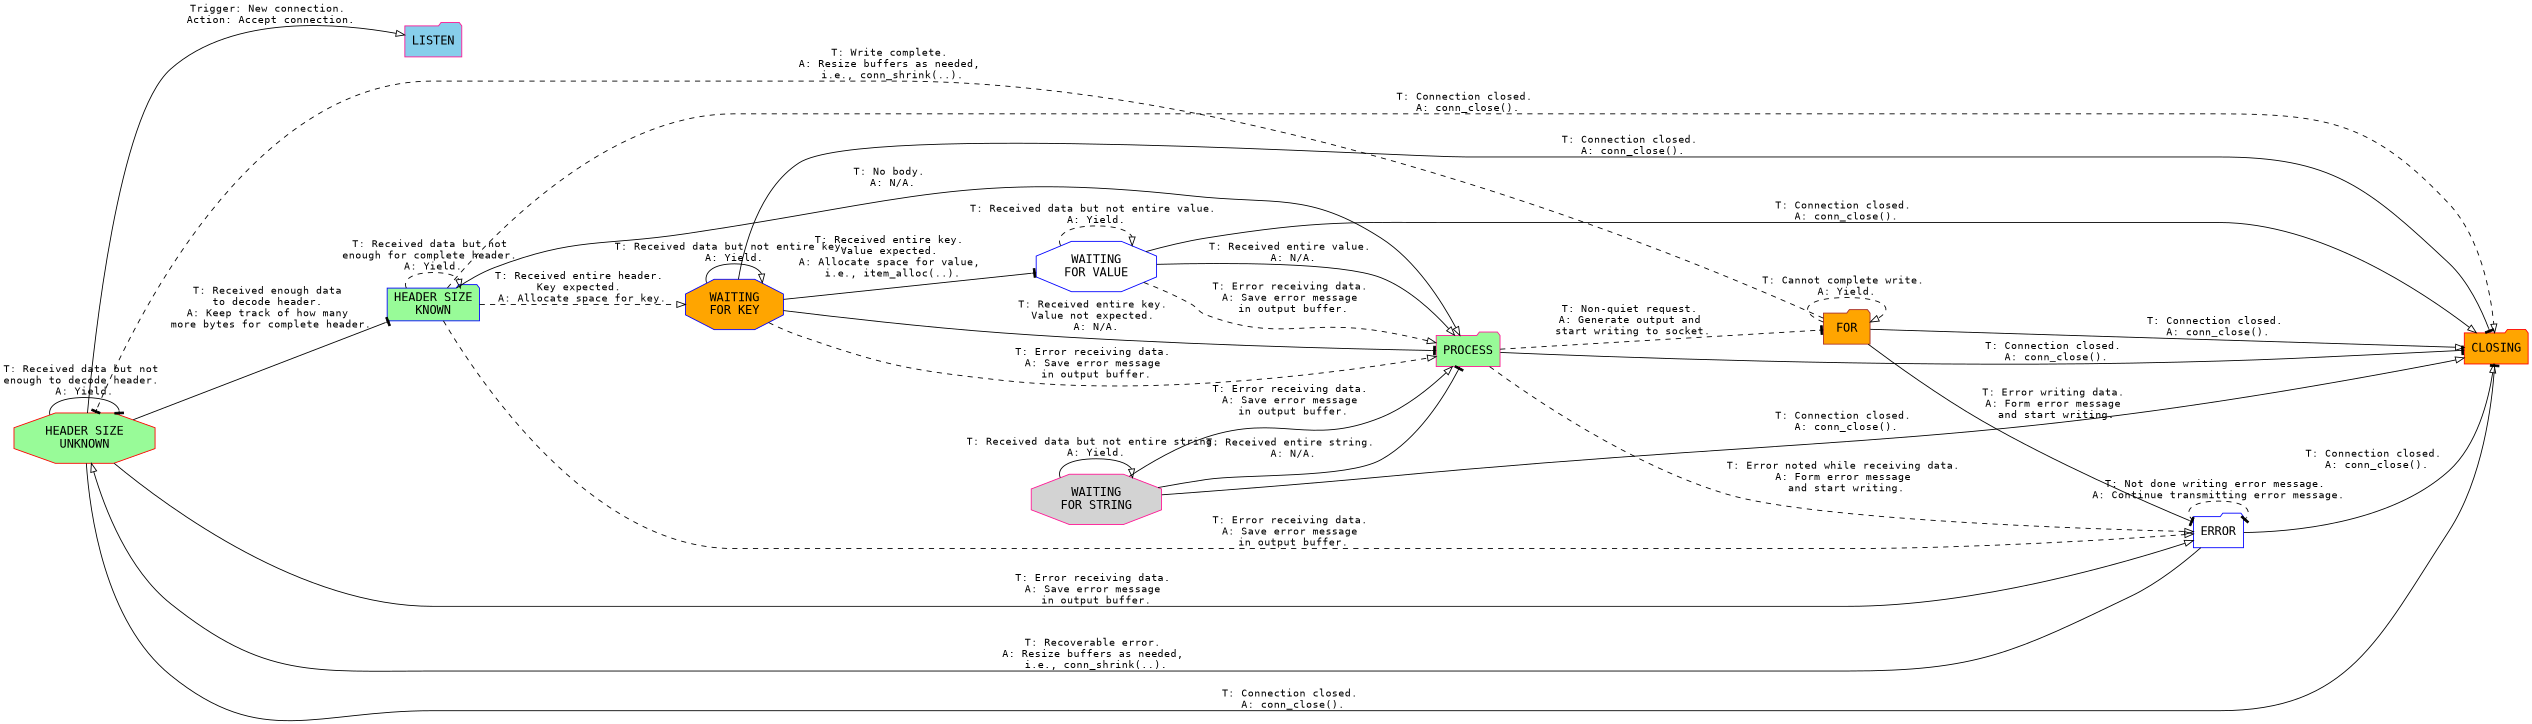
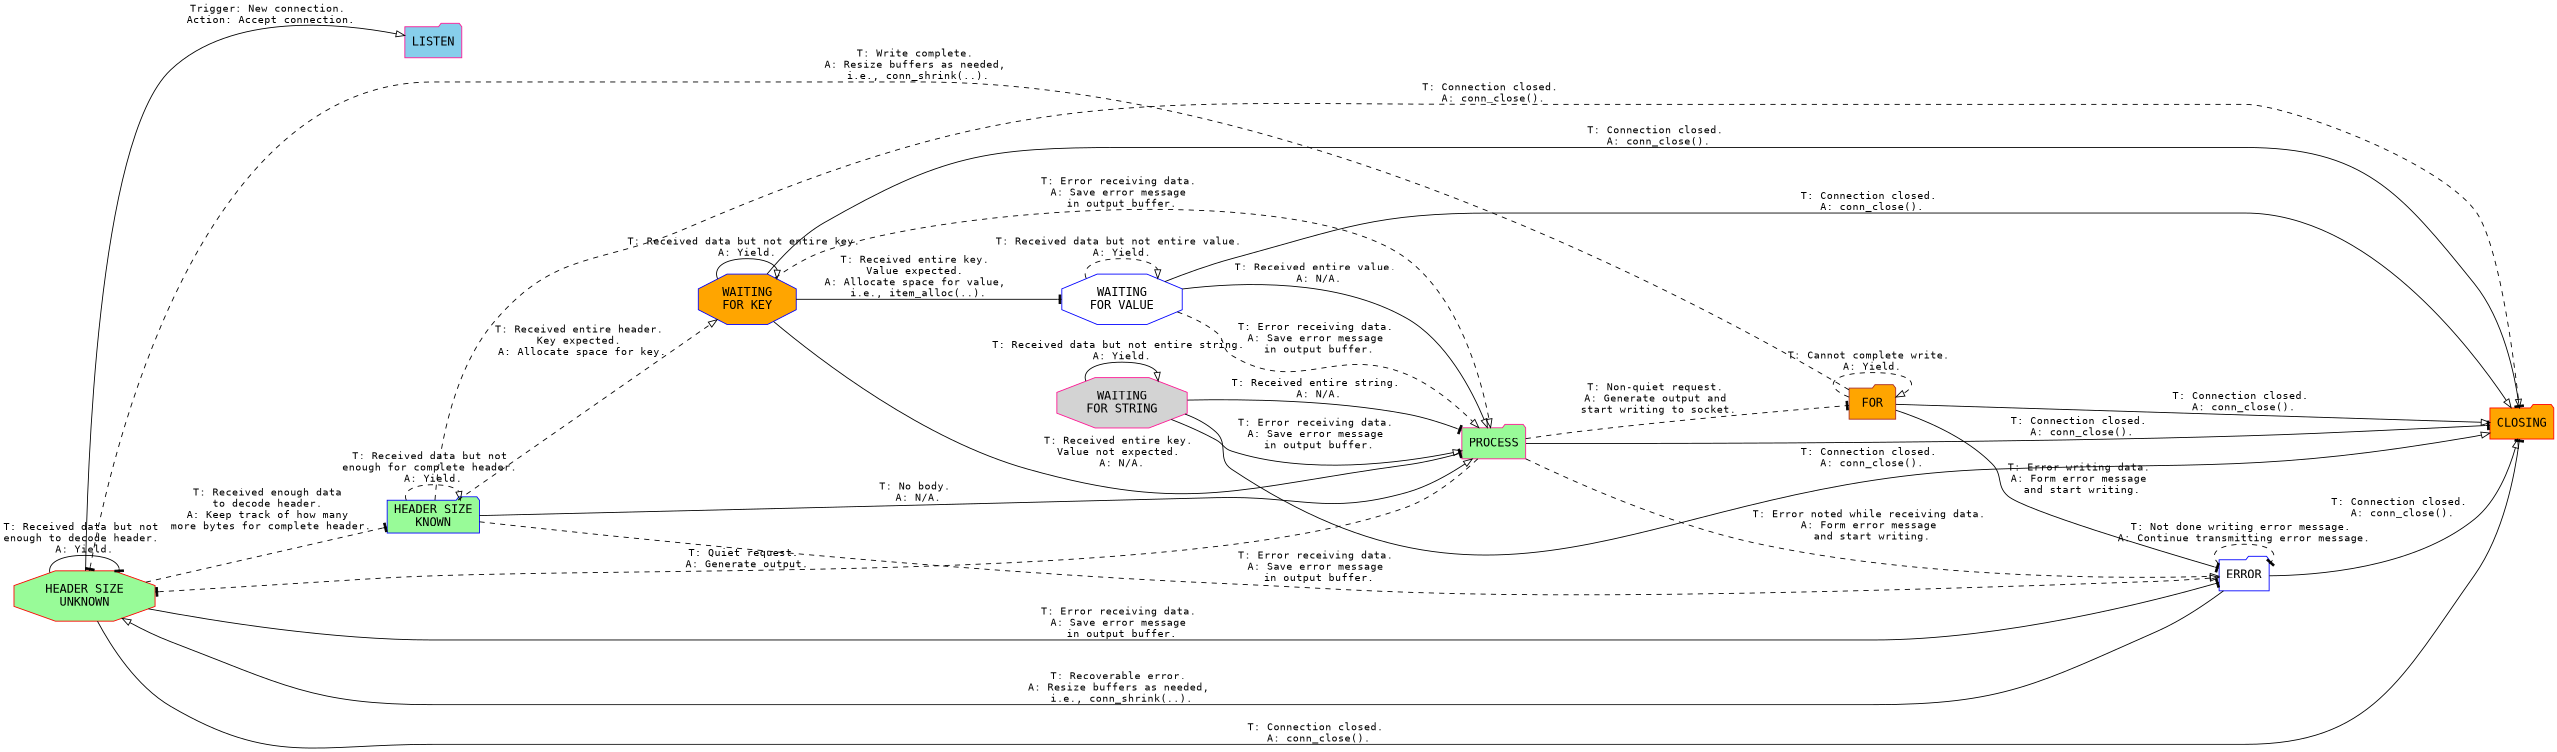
(259, 371) -> (264, 555)
none -> (829, 569)
(1135, 606) -> (1183, 640)
